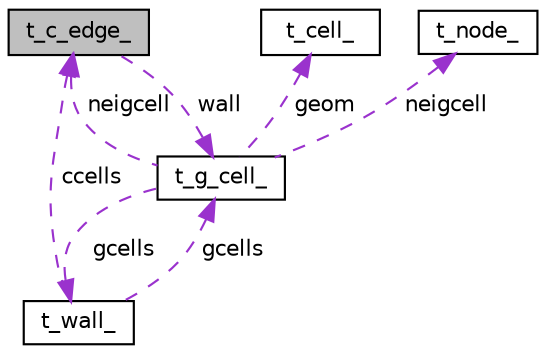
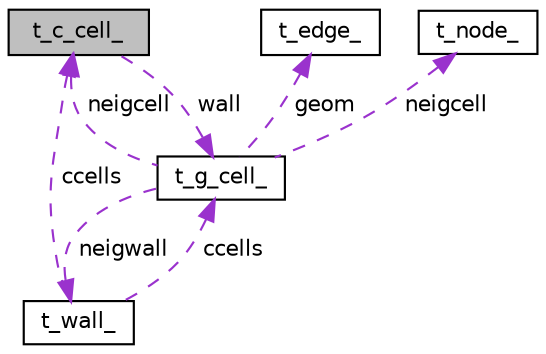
(79, 32) -> (79, 32)
(321, 32) -> (321, 32)
(121, 250) -> (121, 250)
(230, 250) -> (230, 250)
